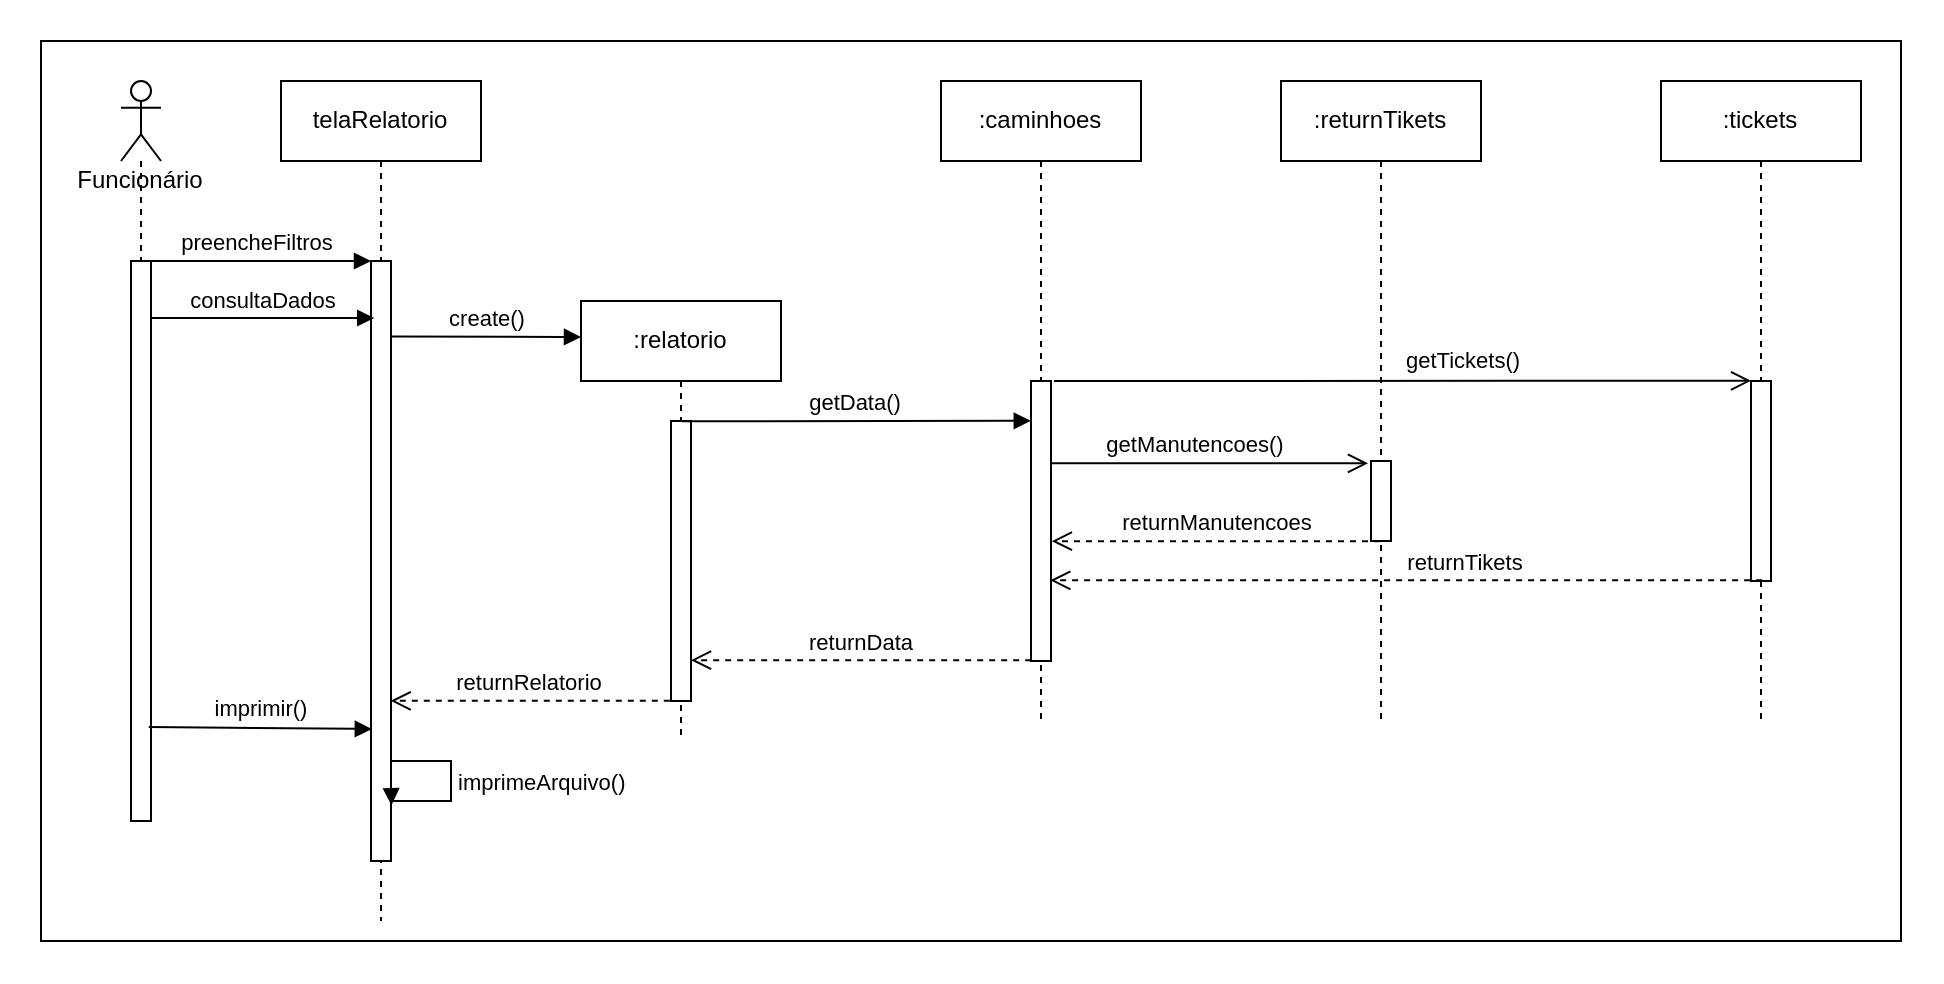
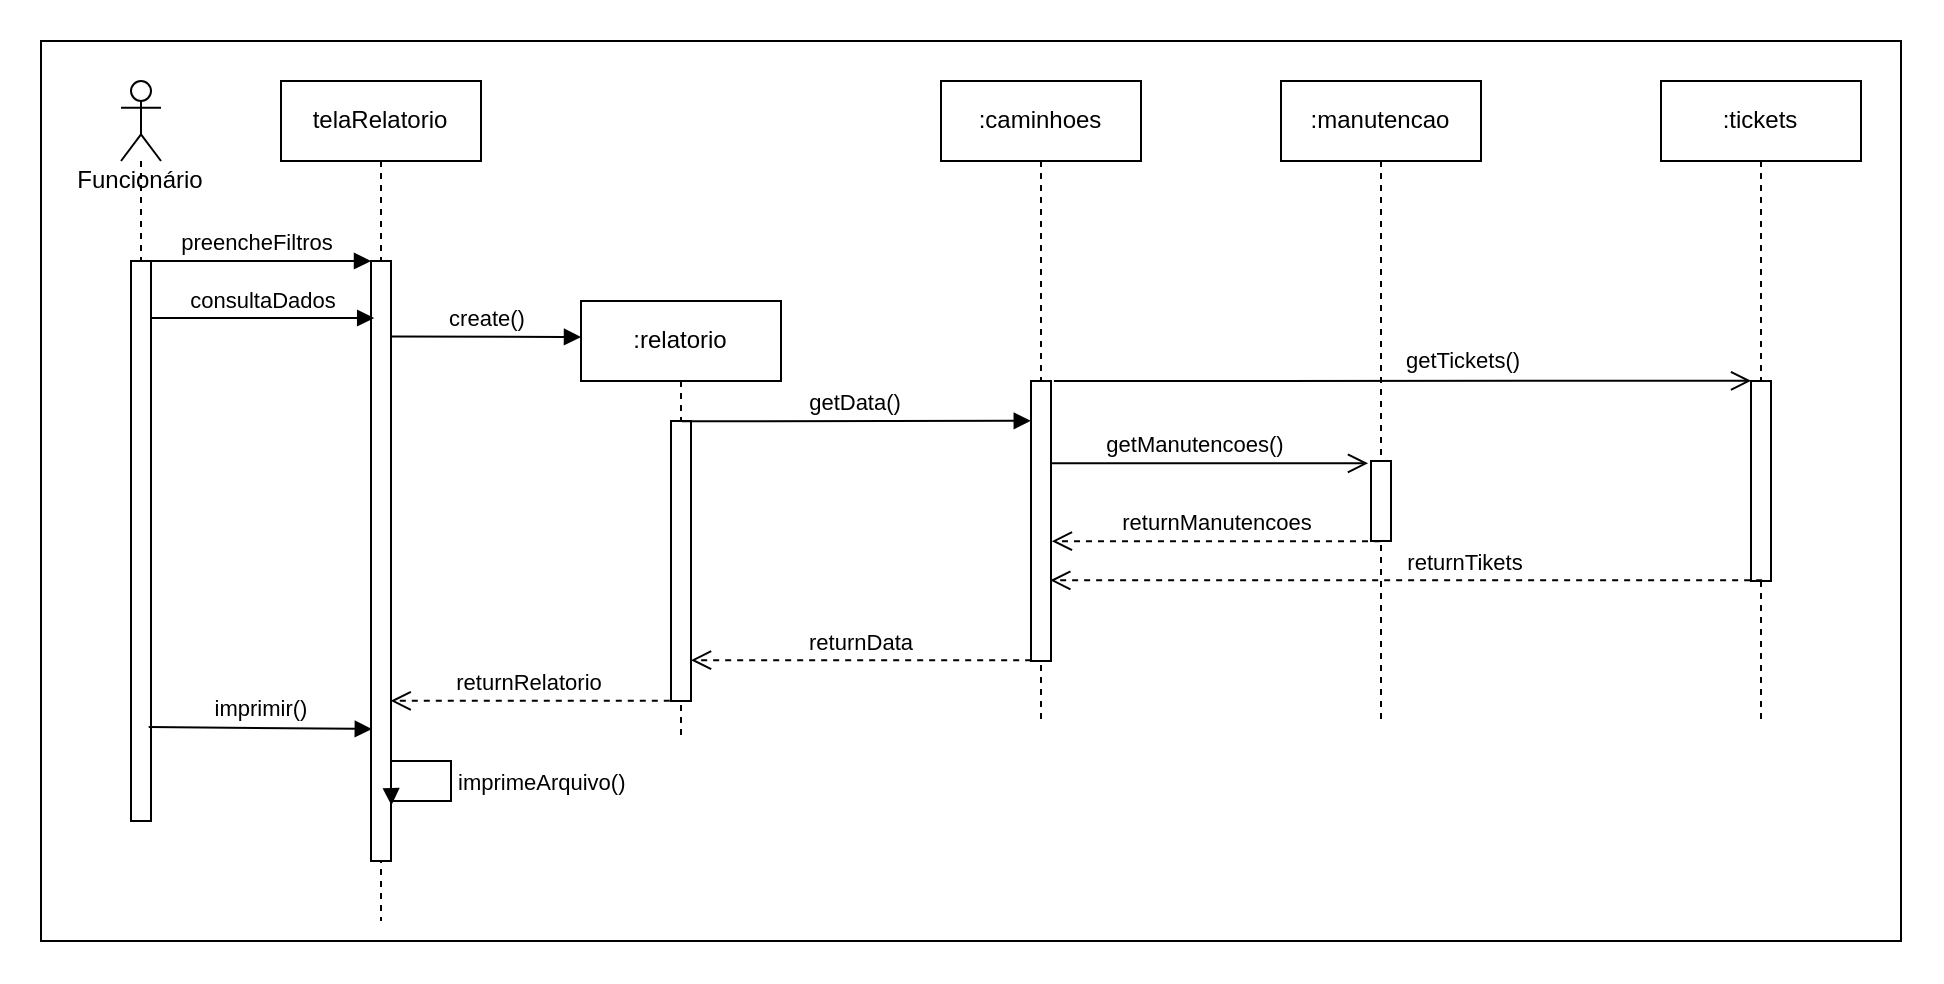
(1381, 121) -> (1381, 121)
